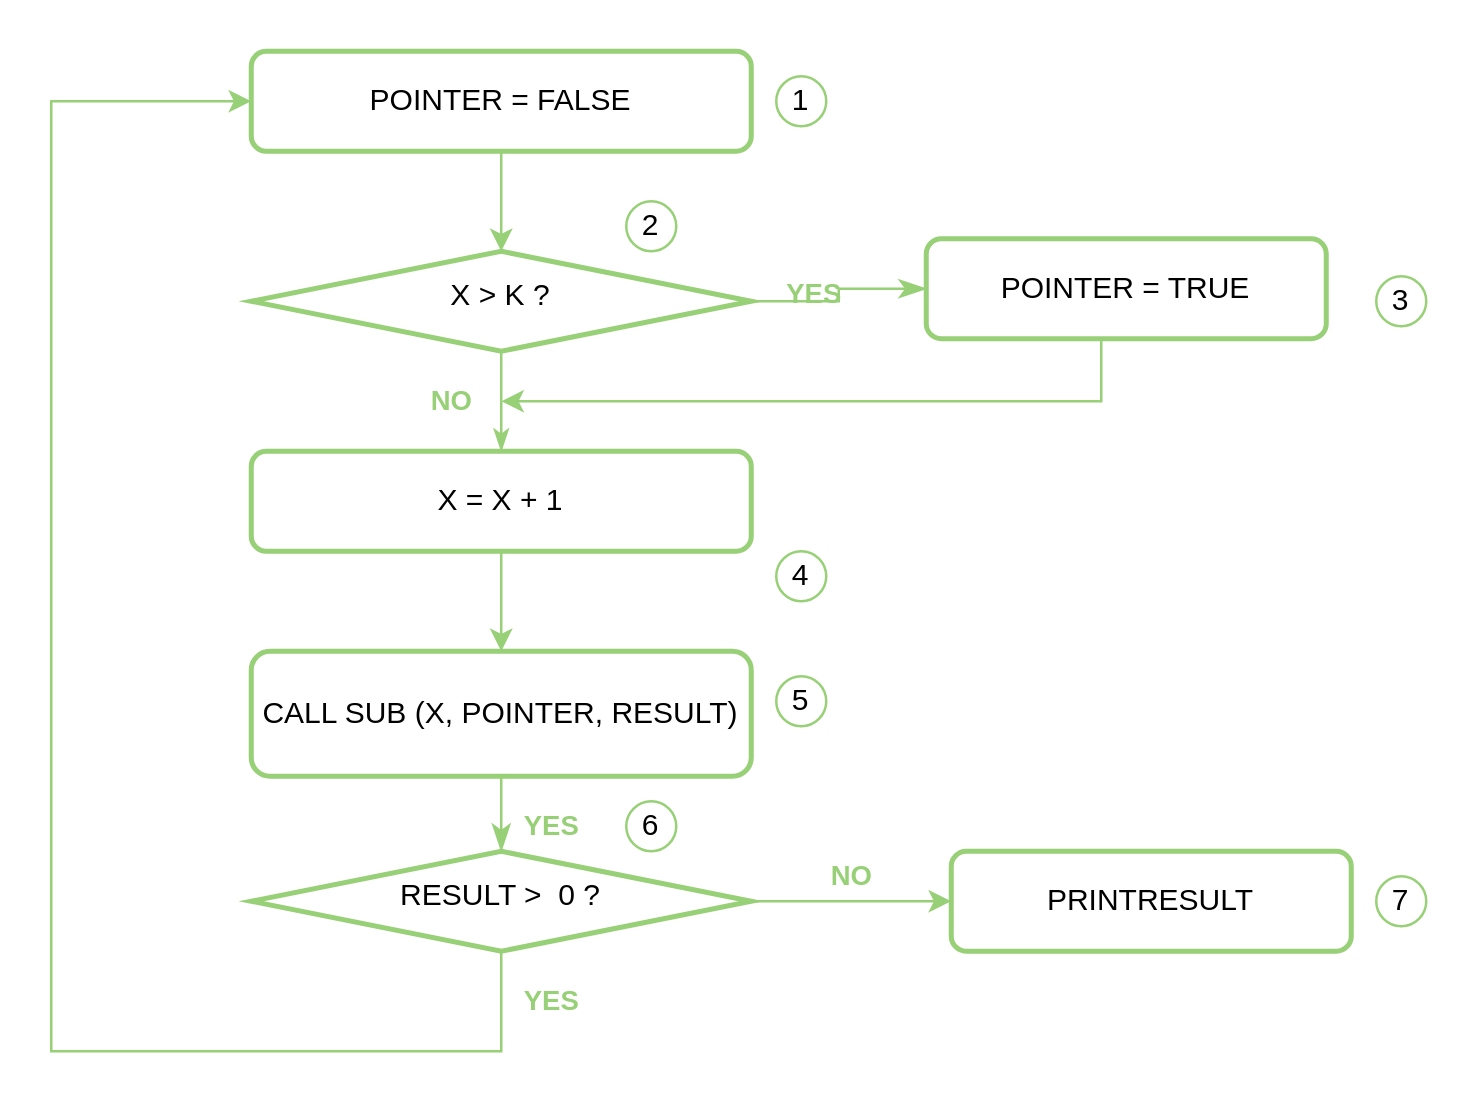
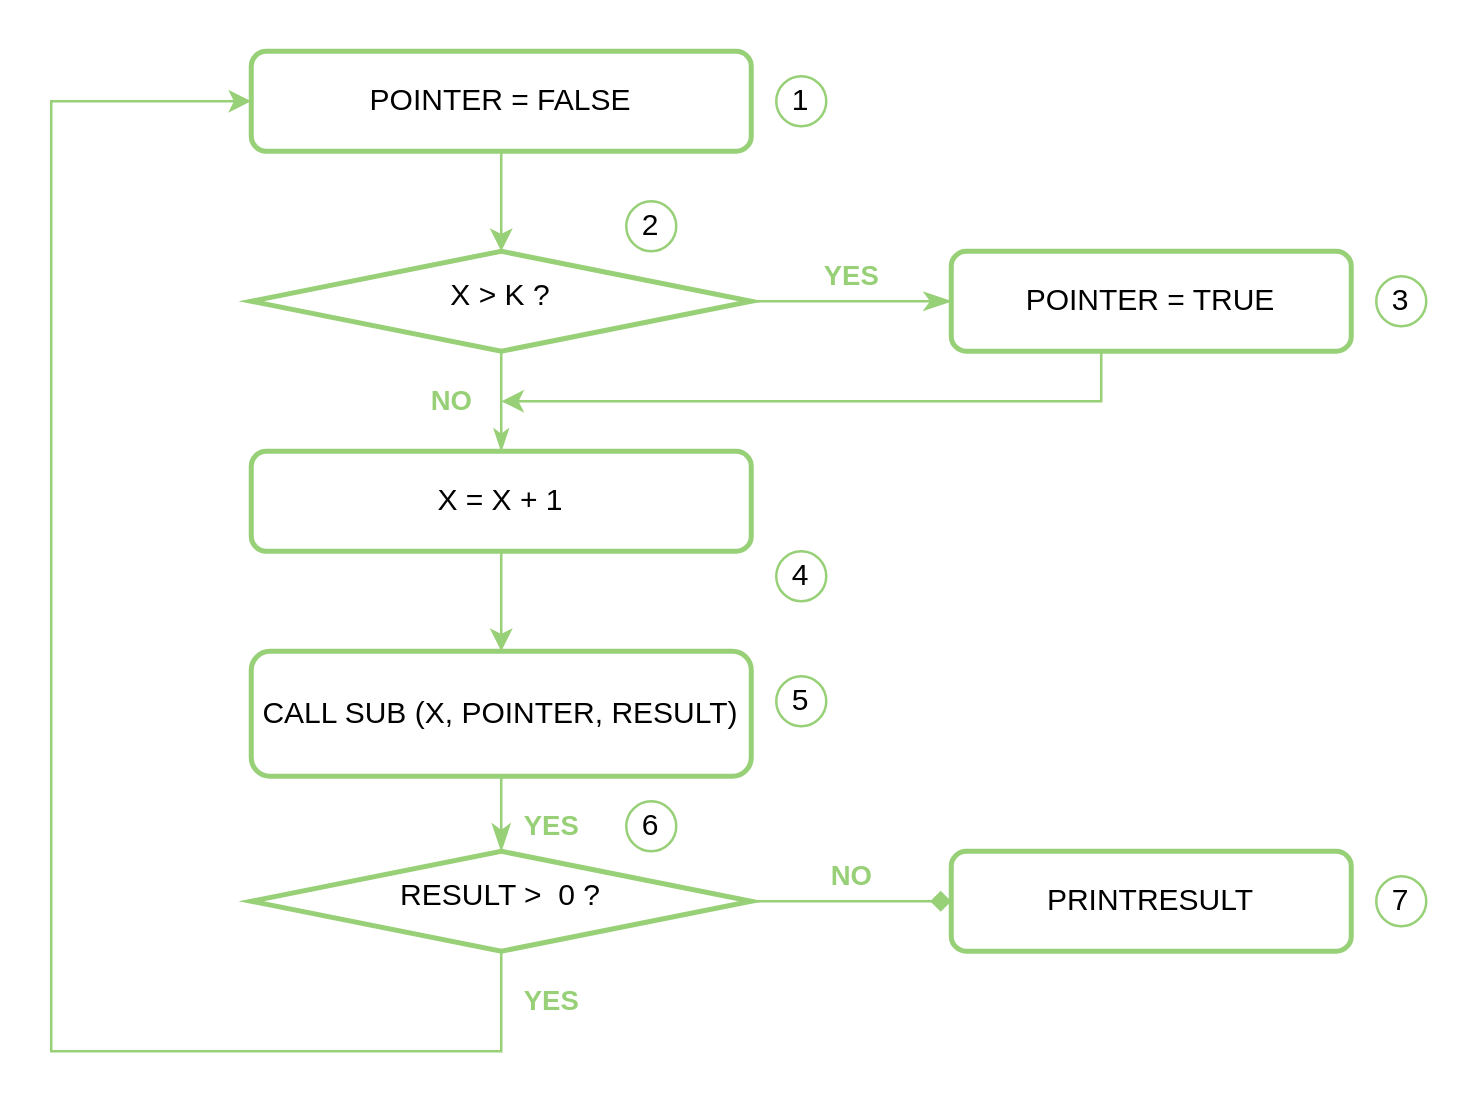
(1126, 289) -> (1151, 301)
(932, 901) -> (931, 901)
